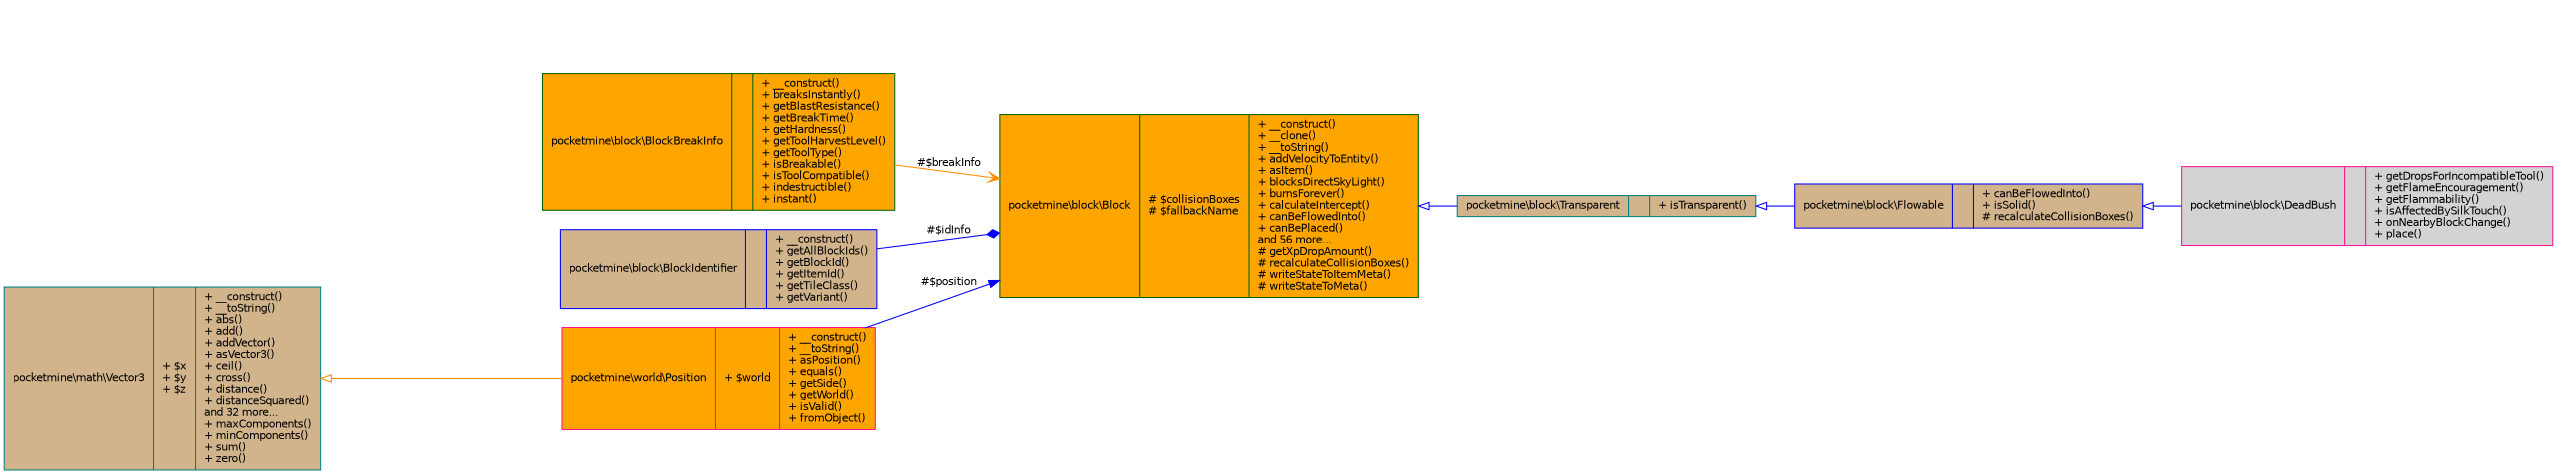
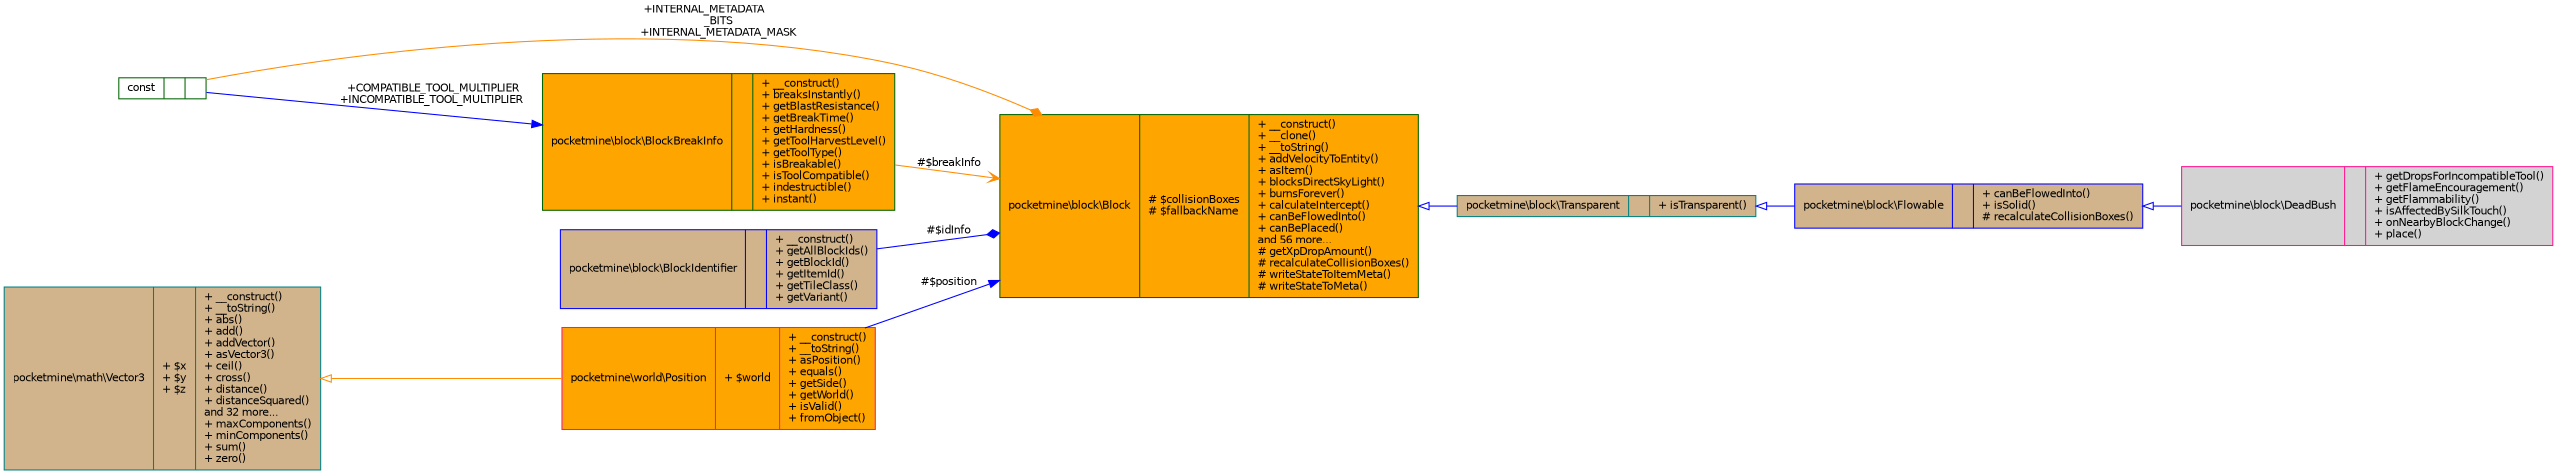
none -> (162, 88)
